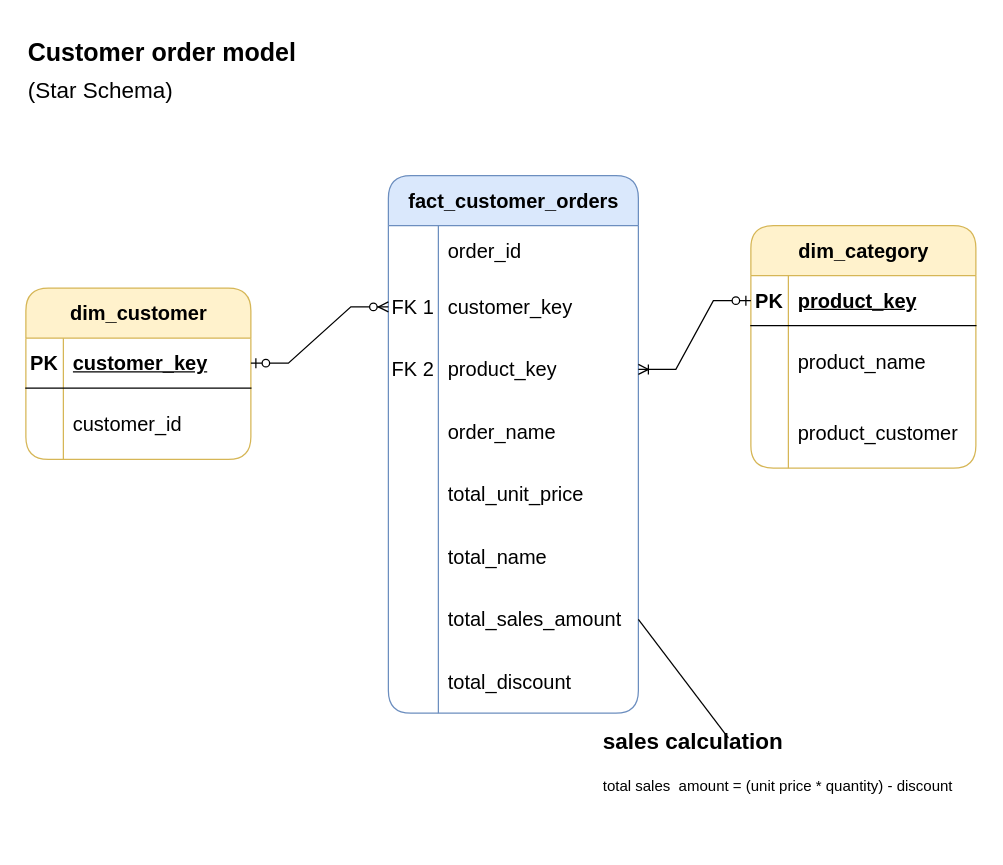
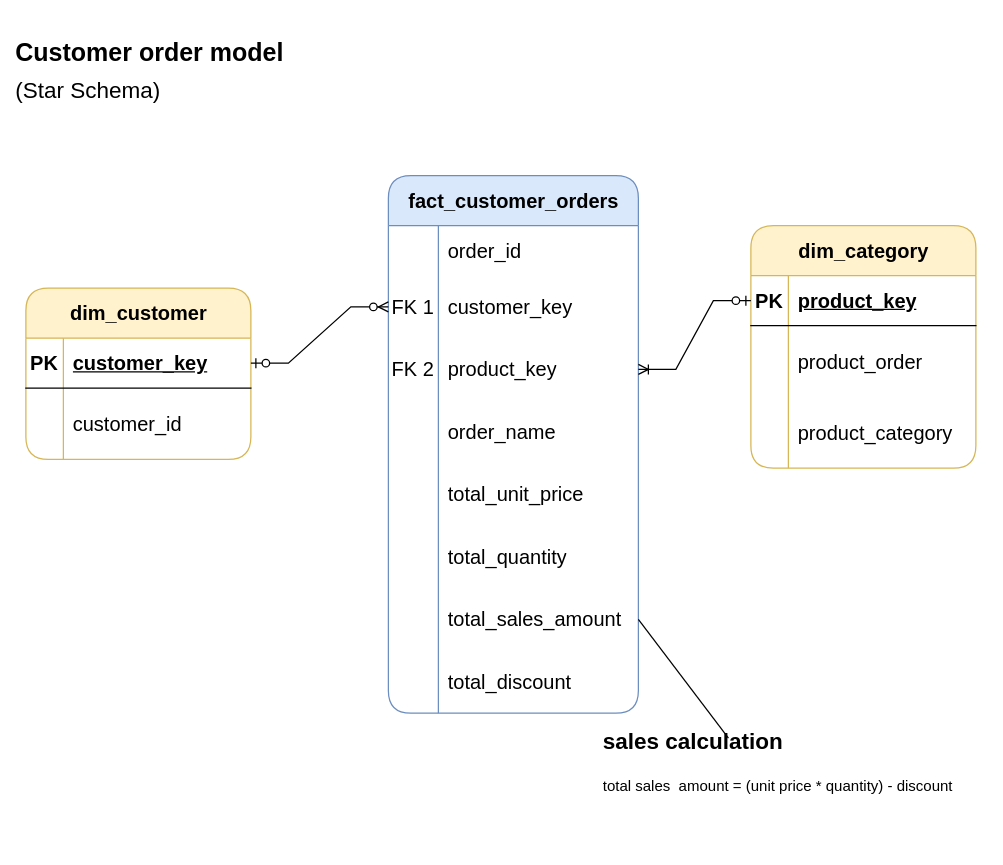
(182, 69) -> (169, 69)
(865, 362) -> (871, 362)
(887, 433) -> (887, 433)
(502, 557) -> (521, 557)
